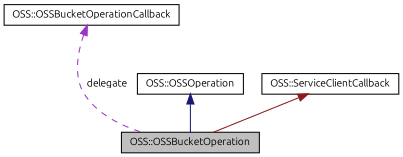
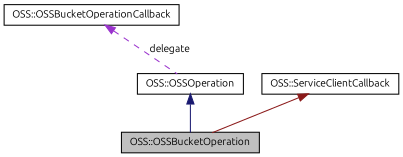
(88, 98) -> (145, 52)
